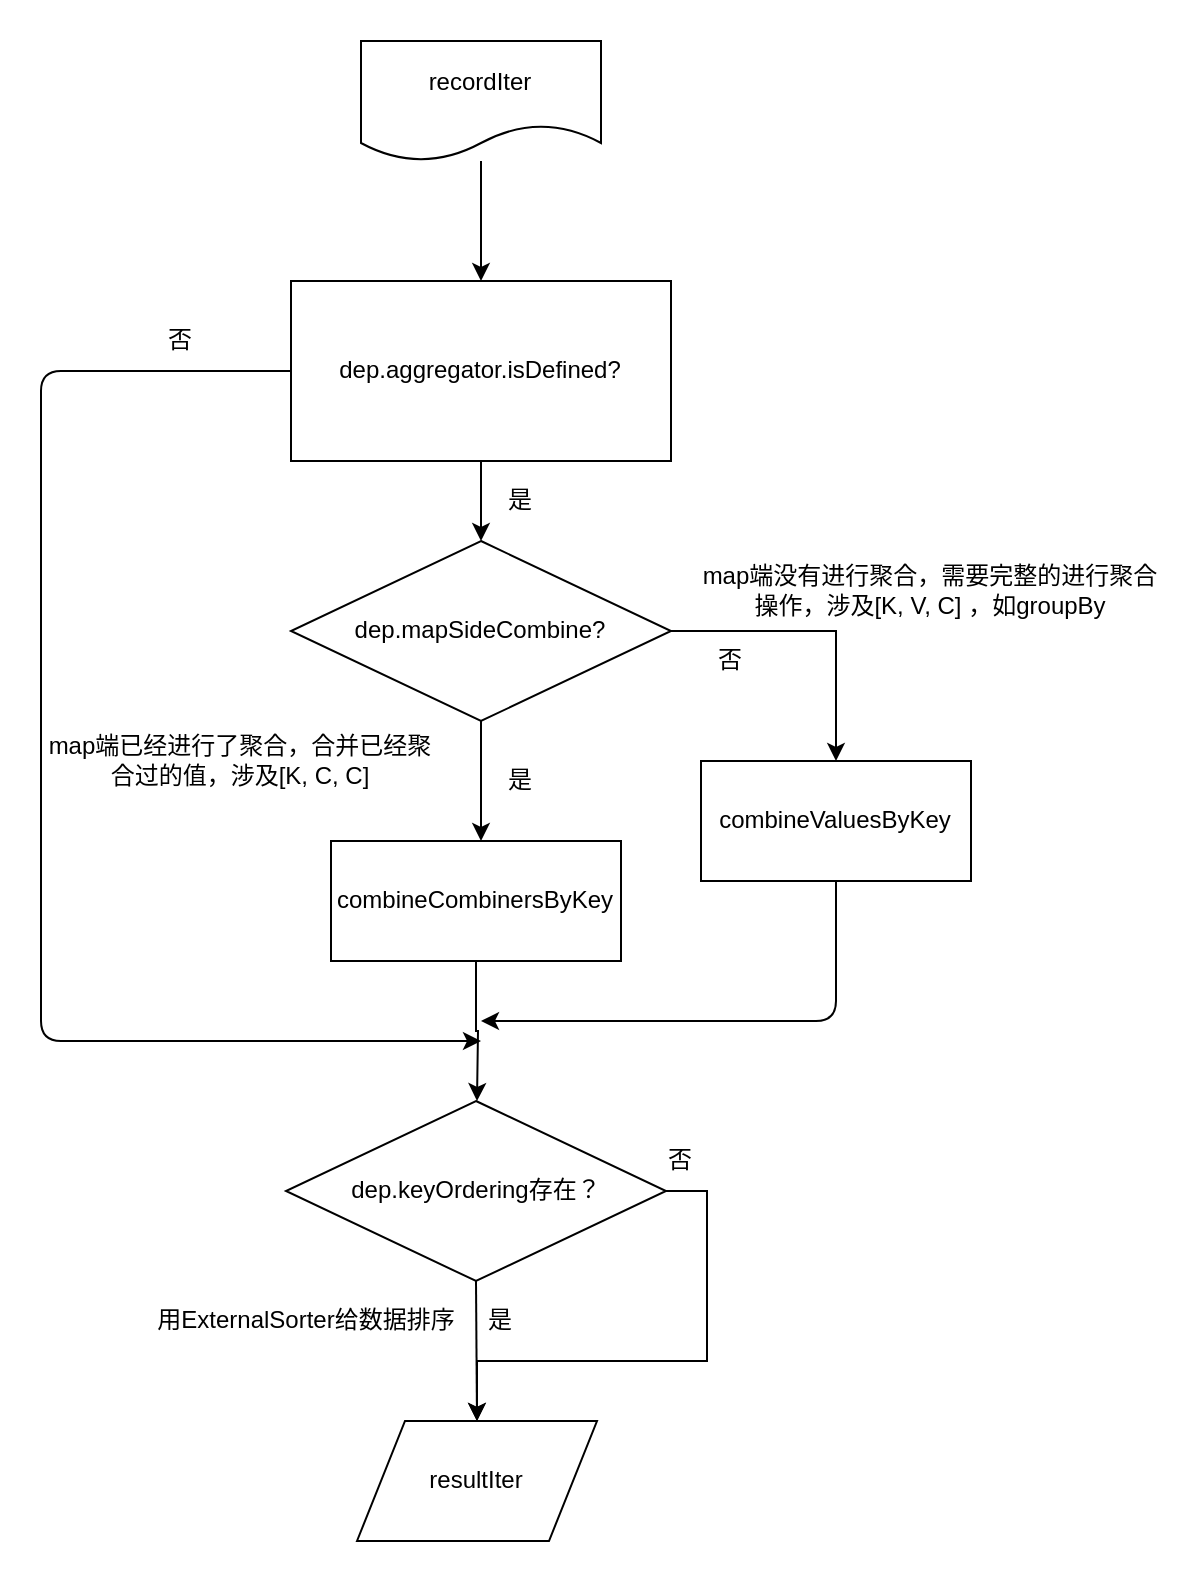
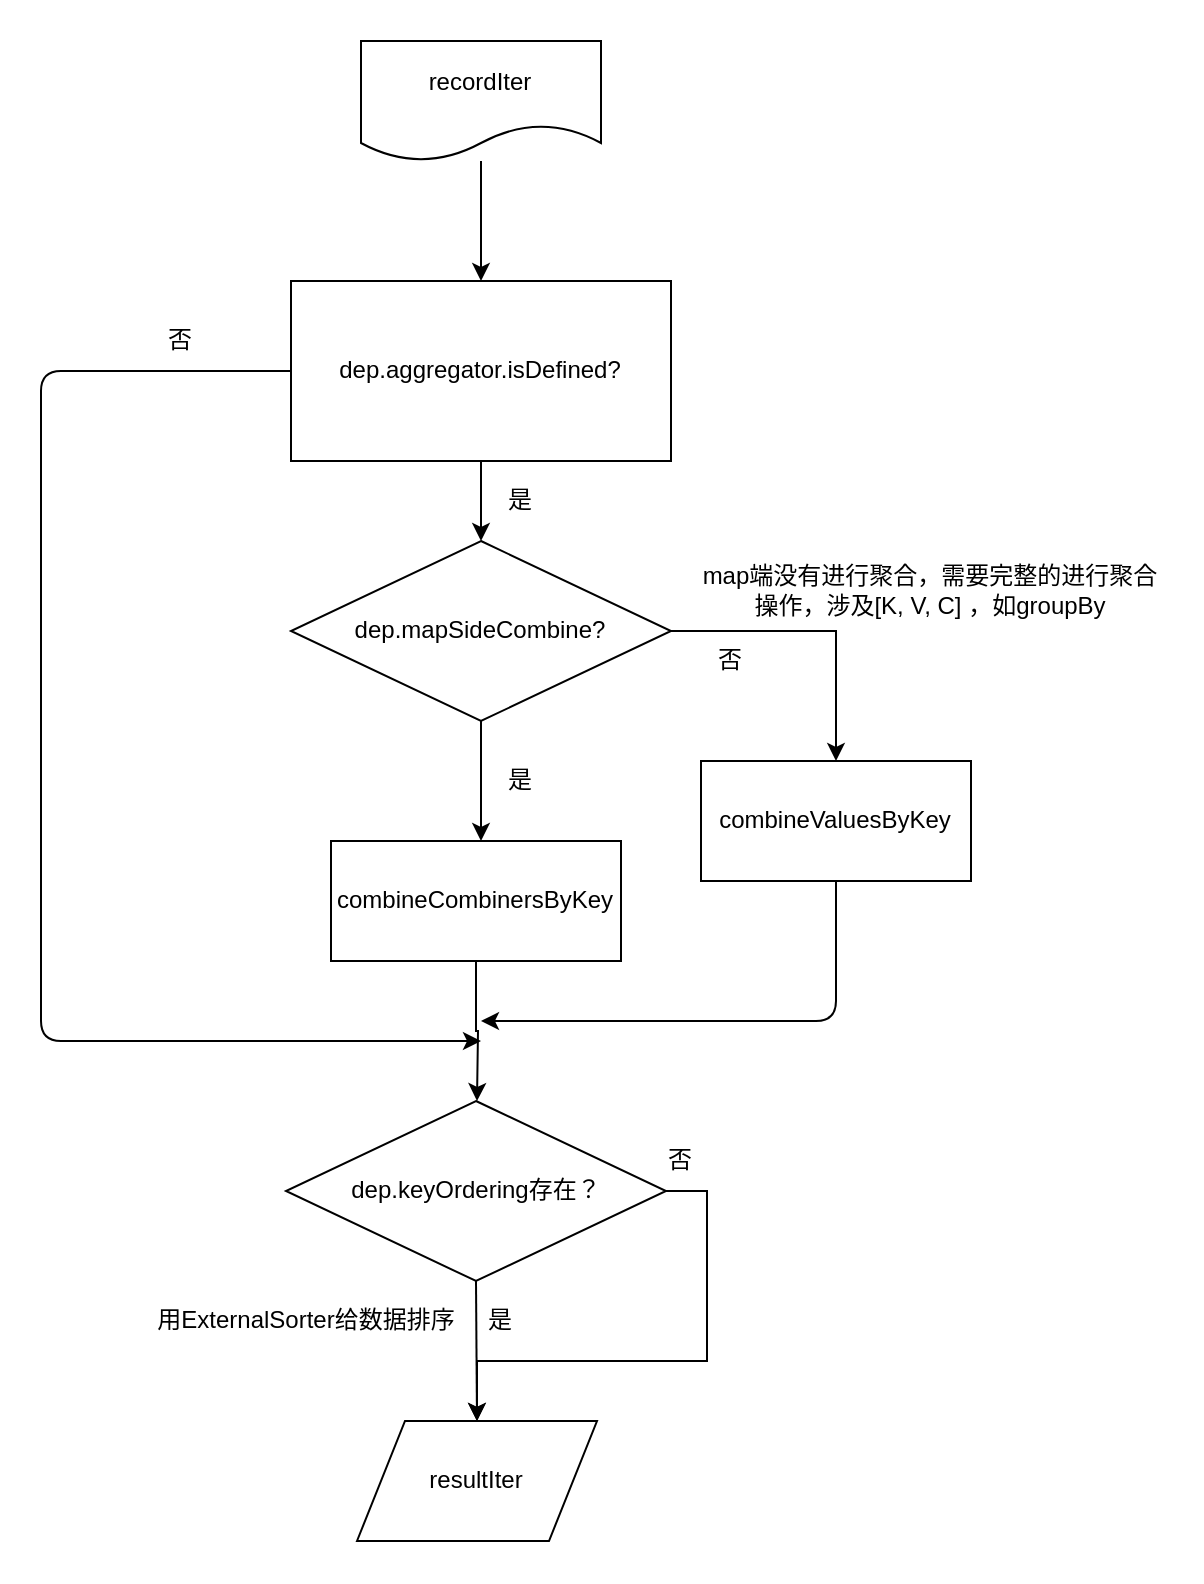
(241, 761) -> none
